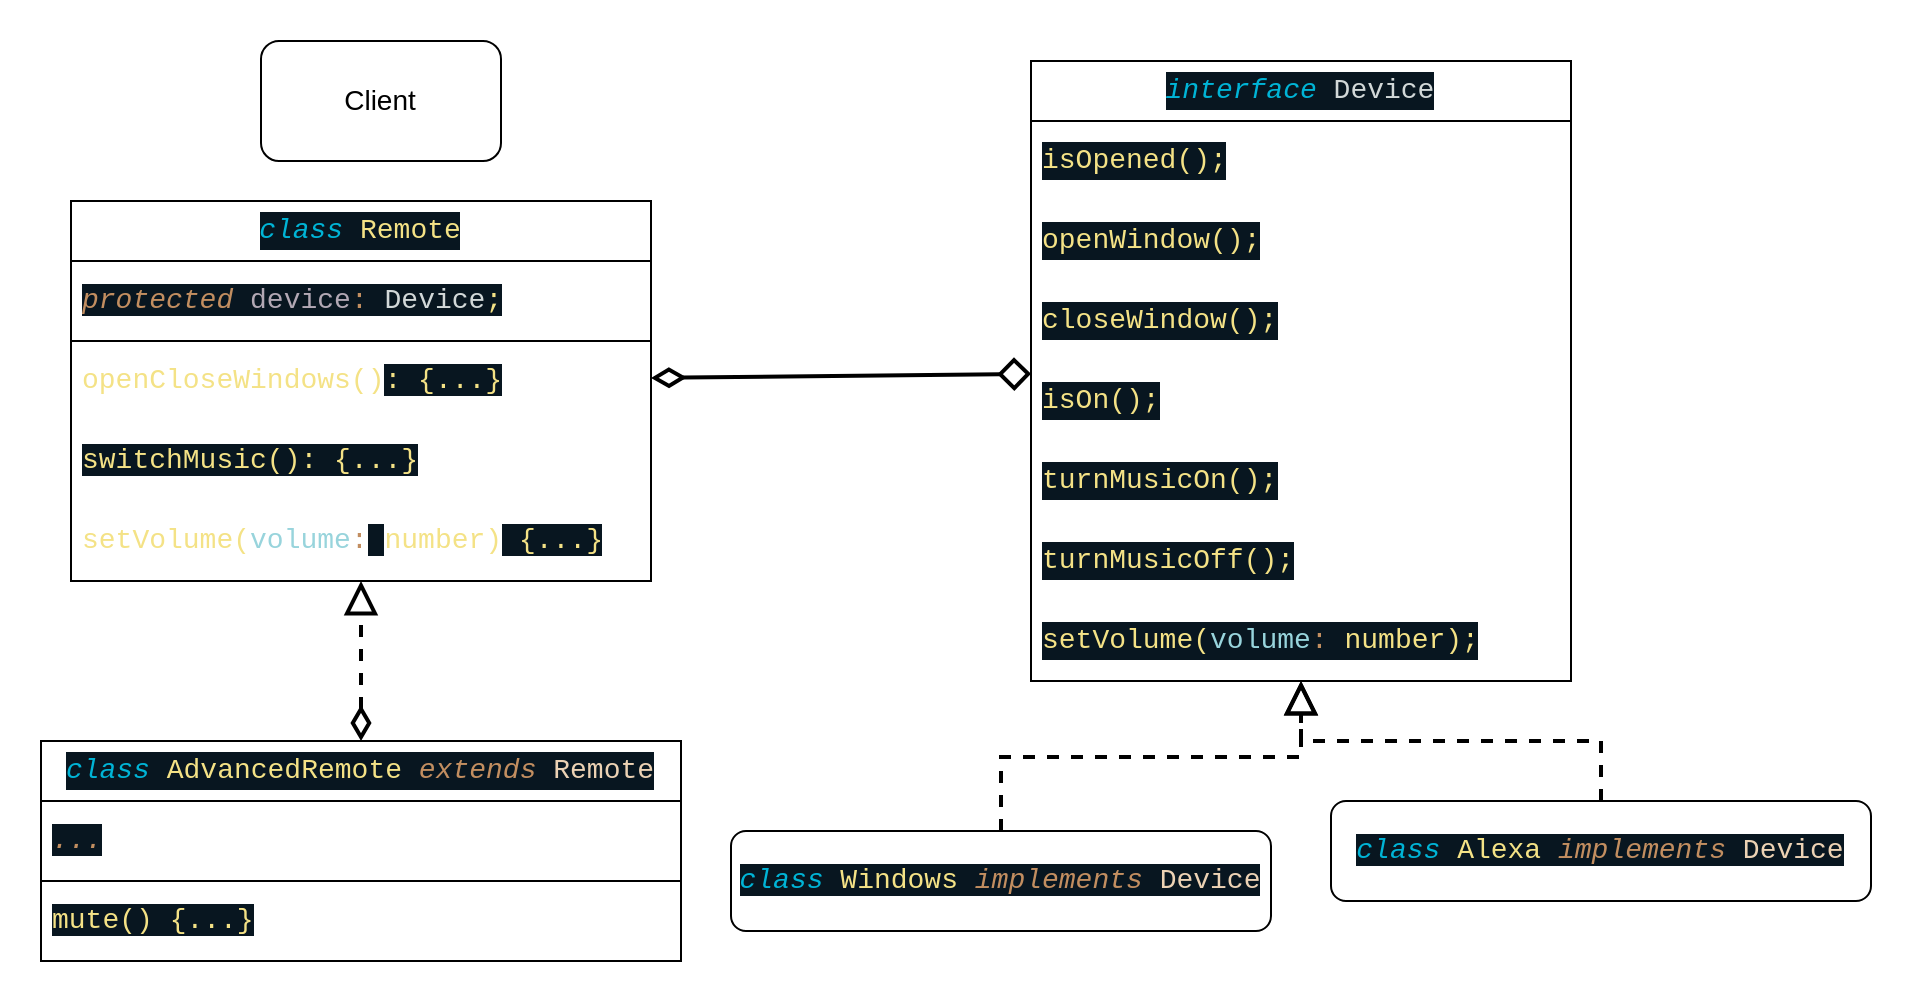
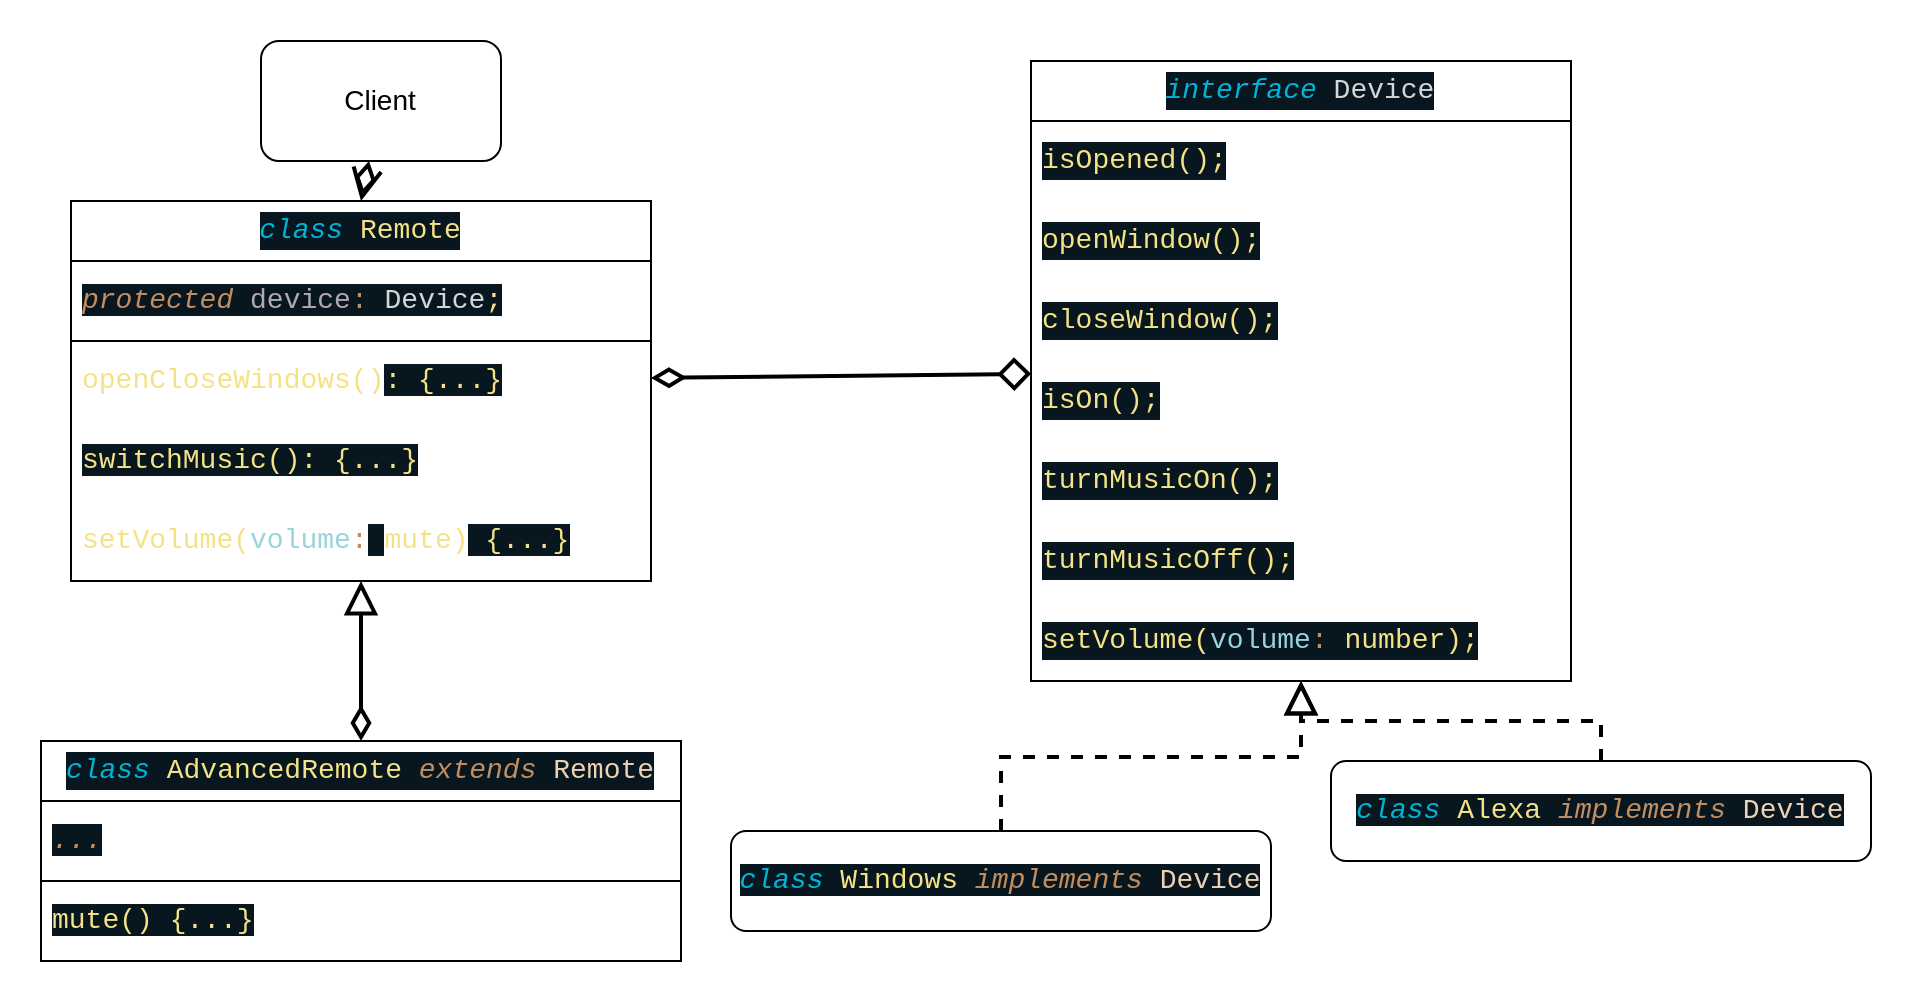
none -> (363, 192)
(269, 541) -> (256, 541)
(361, 691) -> (361, 691)
(1601, 851) -> (1601, 811)
